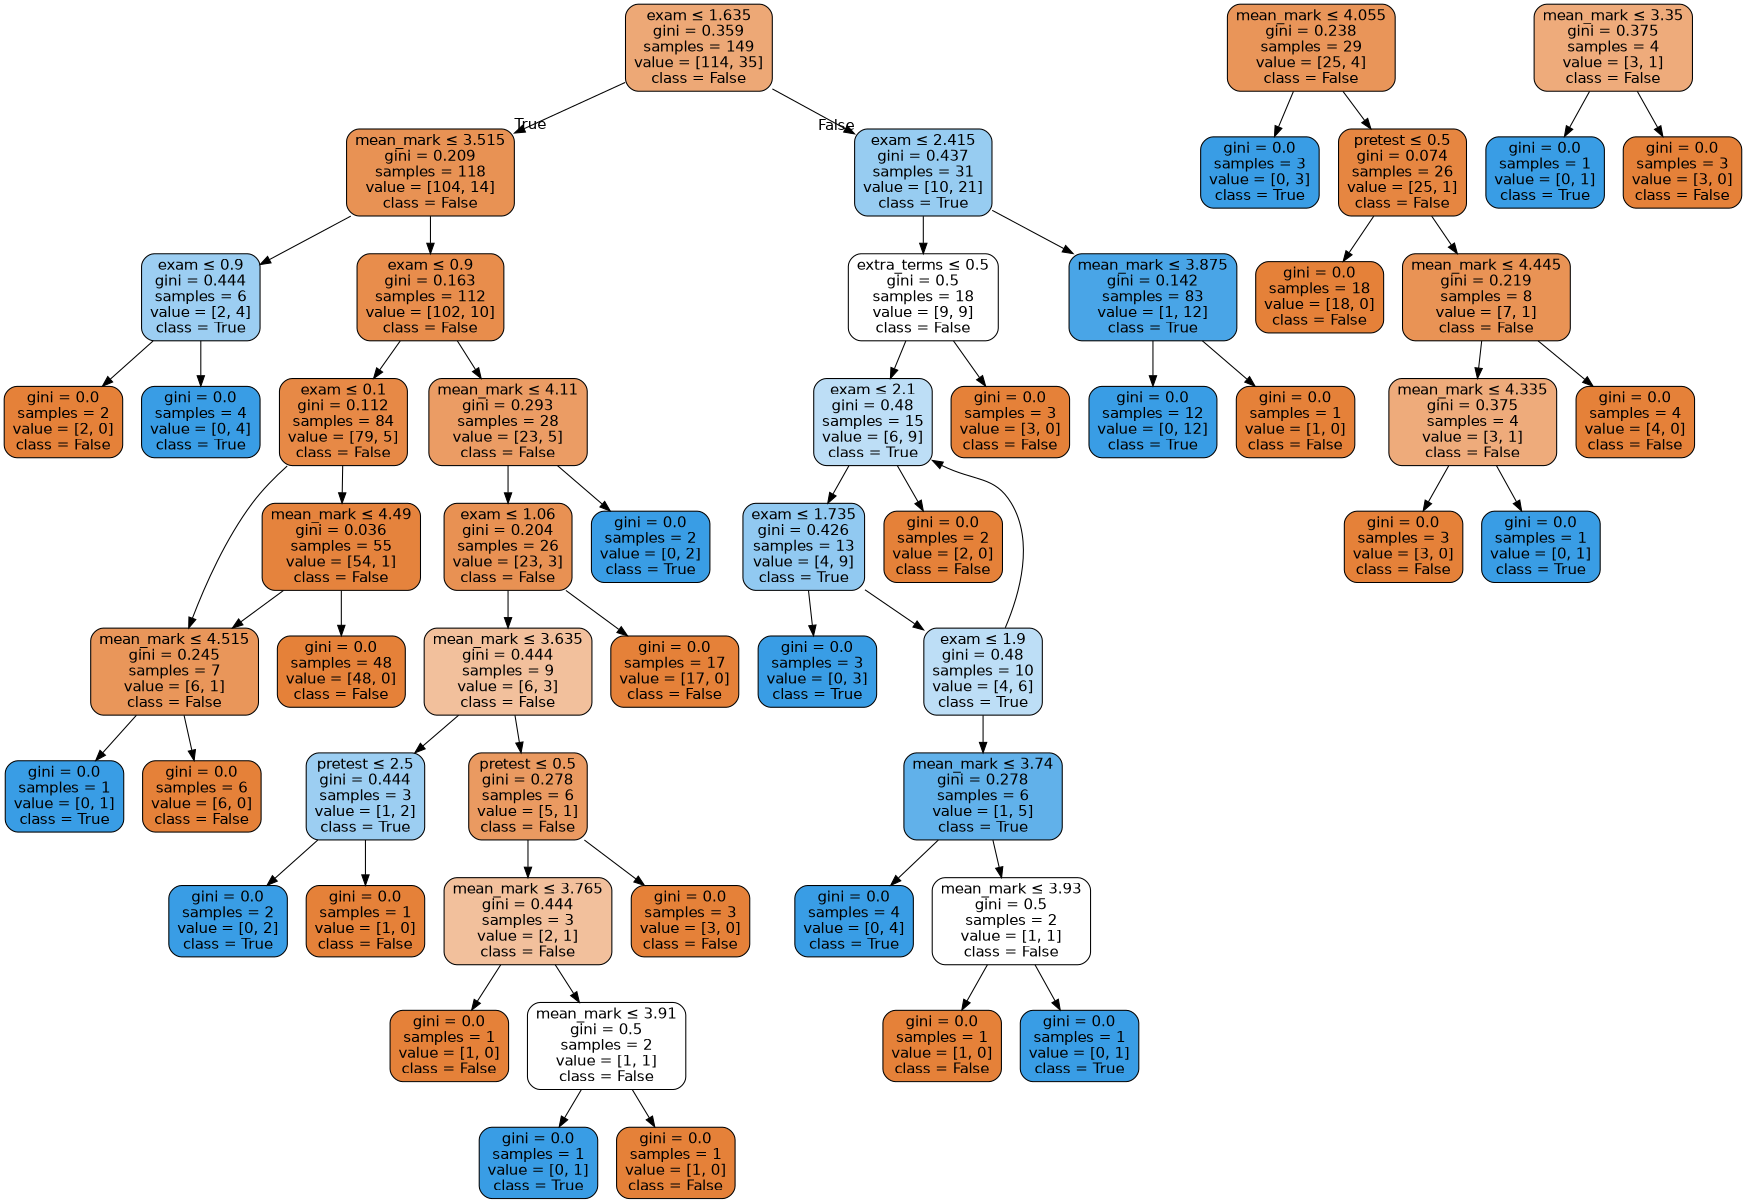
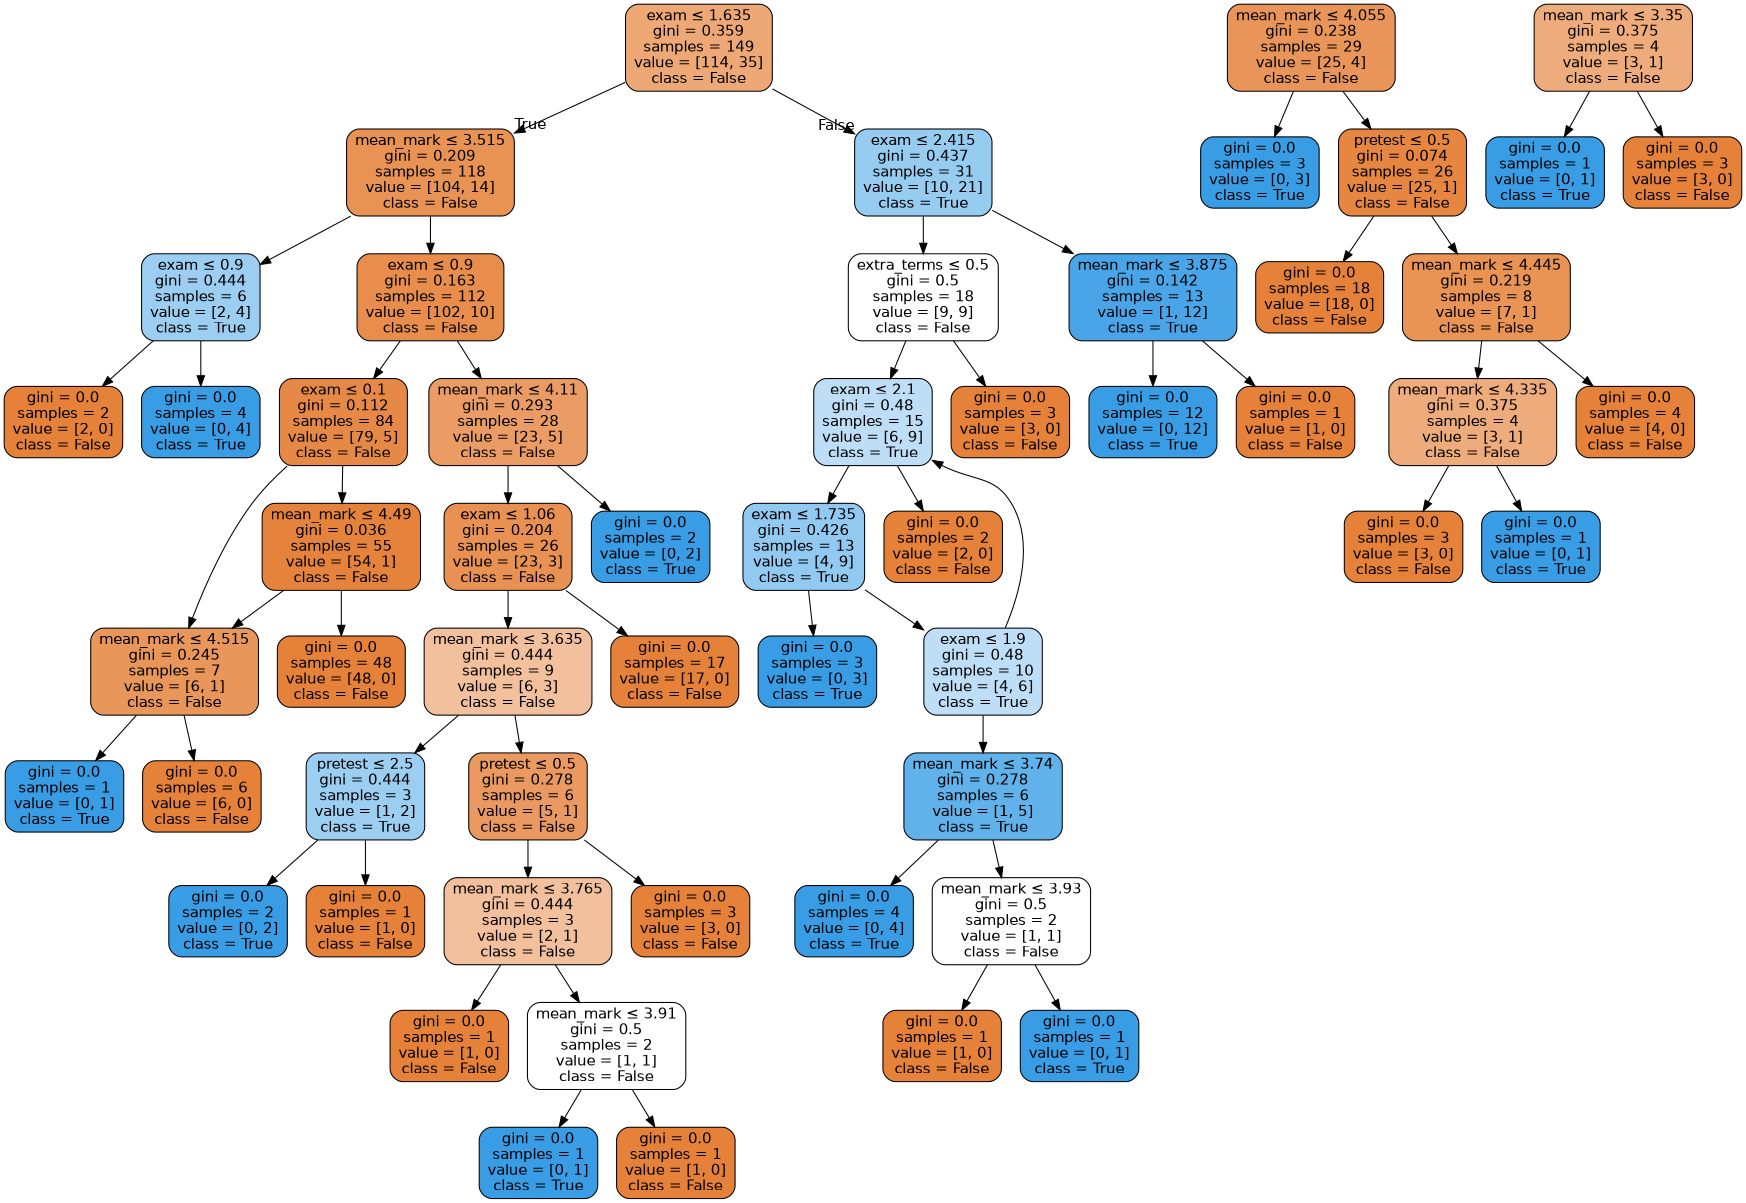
(1153, 297) -> (1153, 297)
